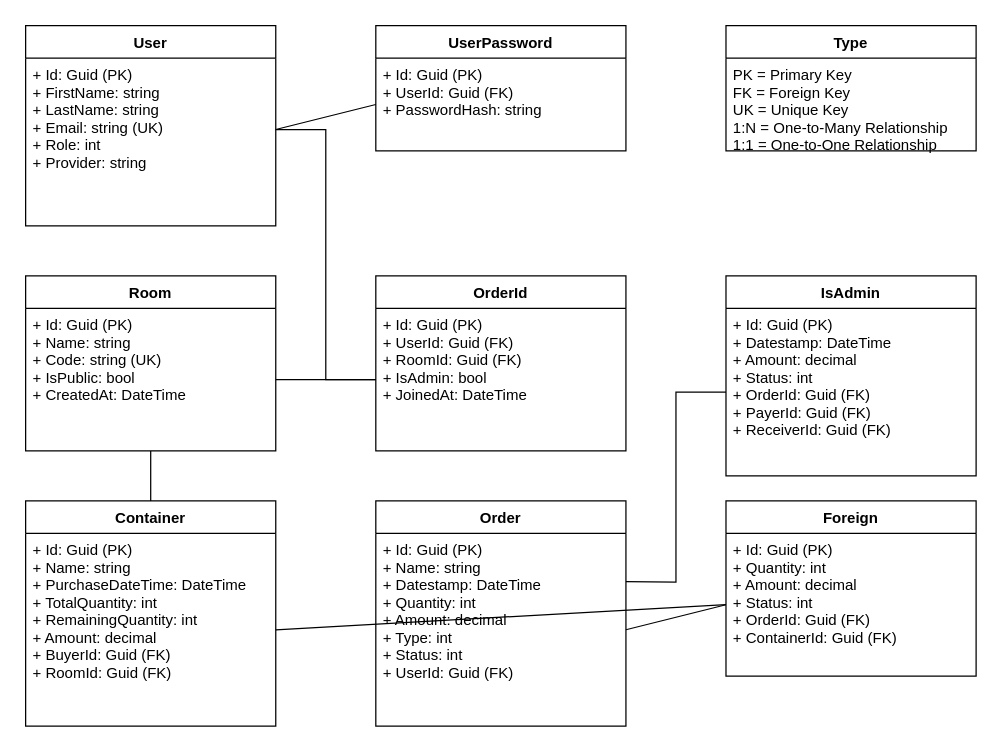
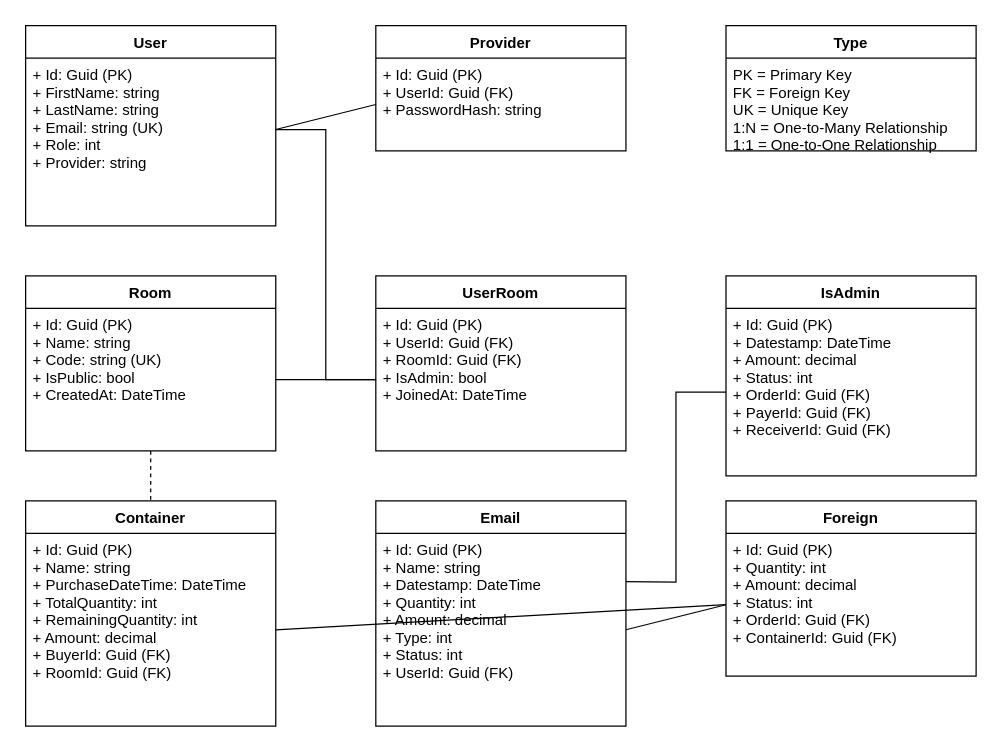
(500, 43) -> (500, 43)
(500, 293) -> (500, 293)
(151, 475) -> (151, 475)
(500, 518) -> (500, 518)
